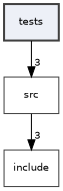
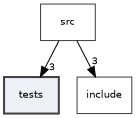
(31, 54) -> (52, 54)
